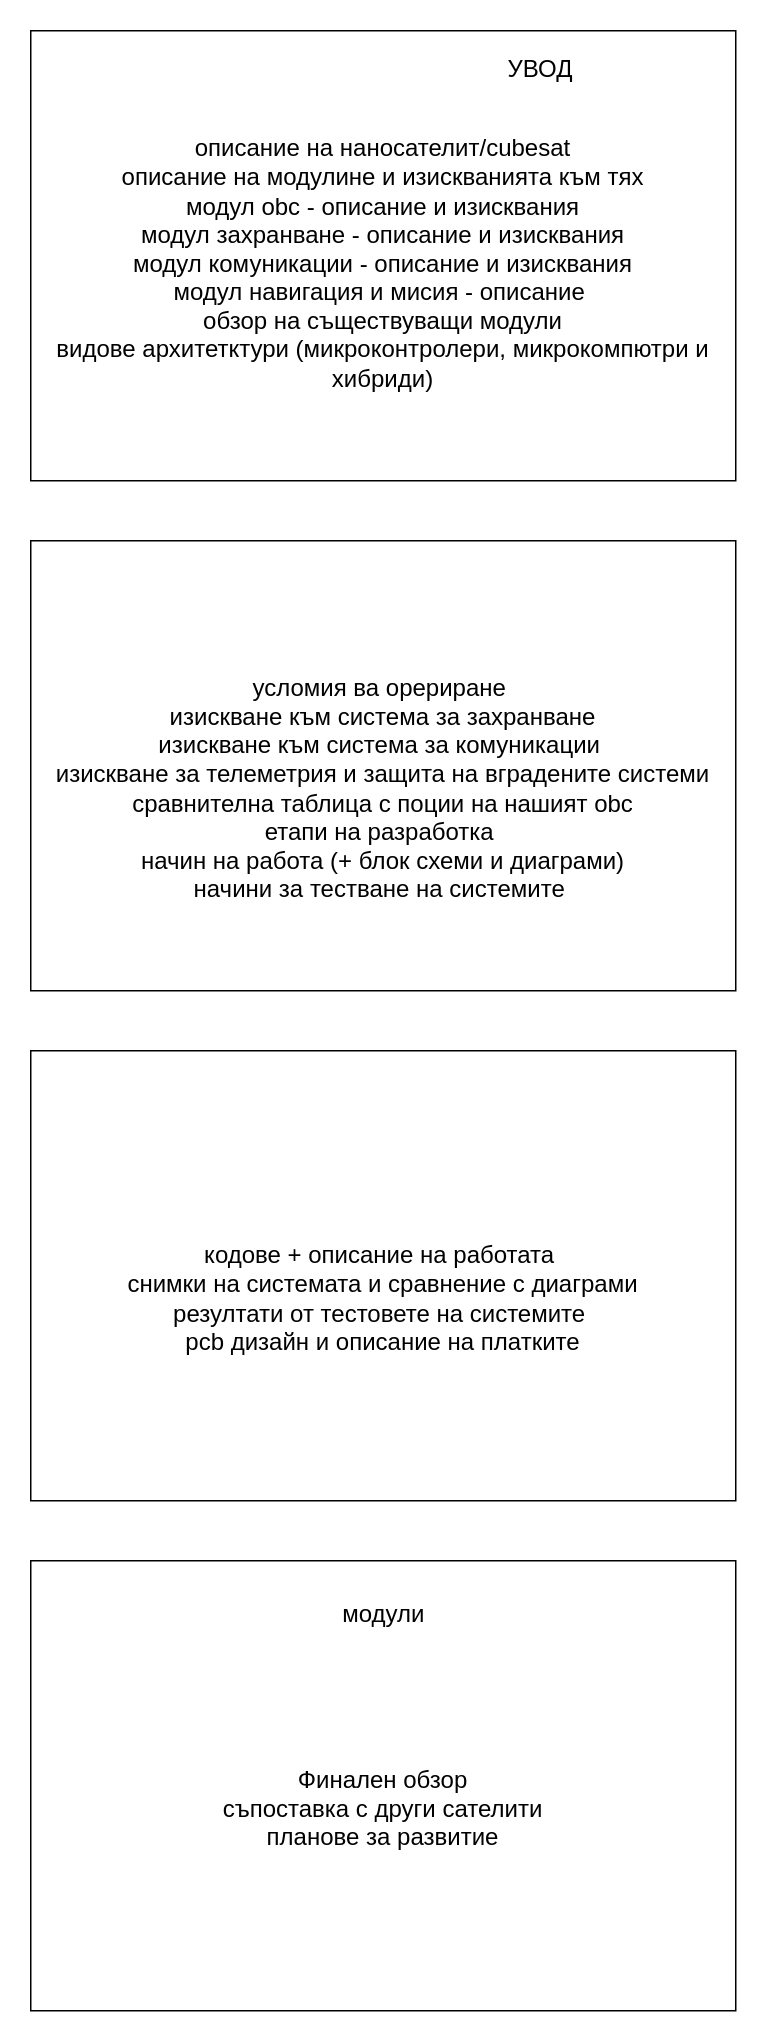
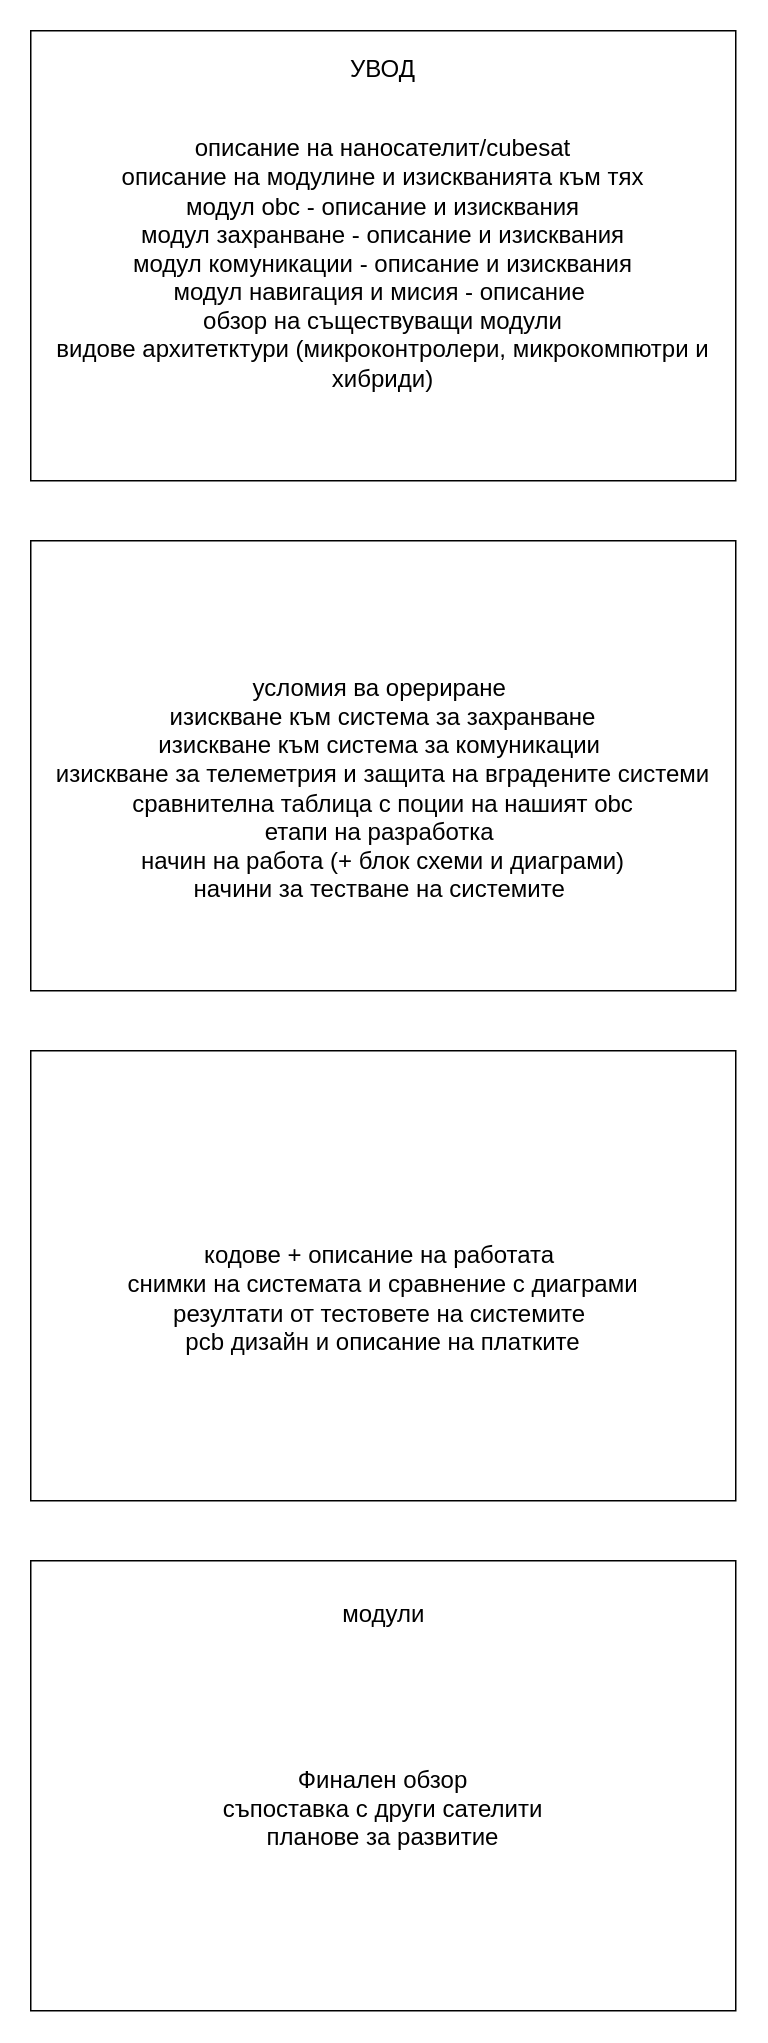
(541, 68) -> (383, 68)
